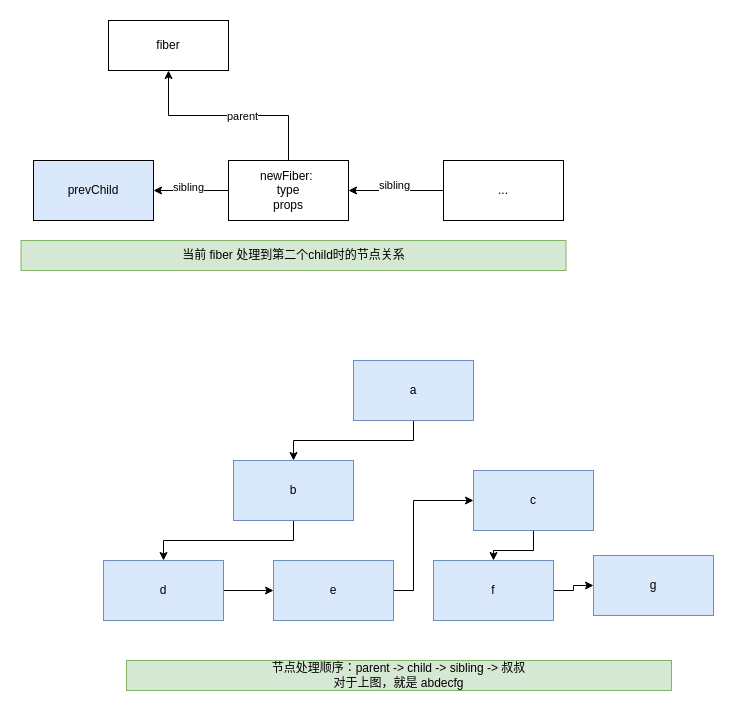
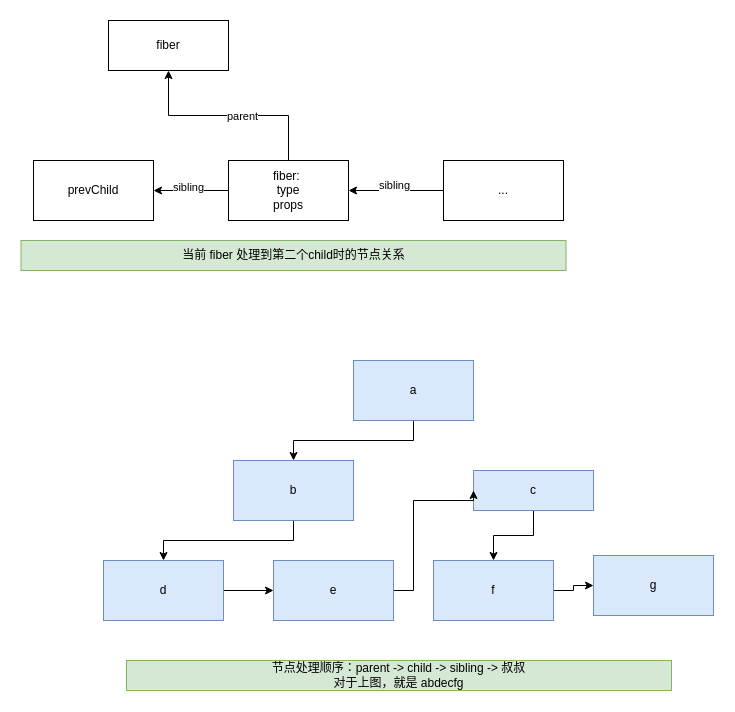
(94, 191) -> (94, 191)
(289, 191) -> (289, 191)
(534, 501) -> (534, 491)
